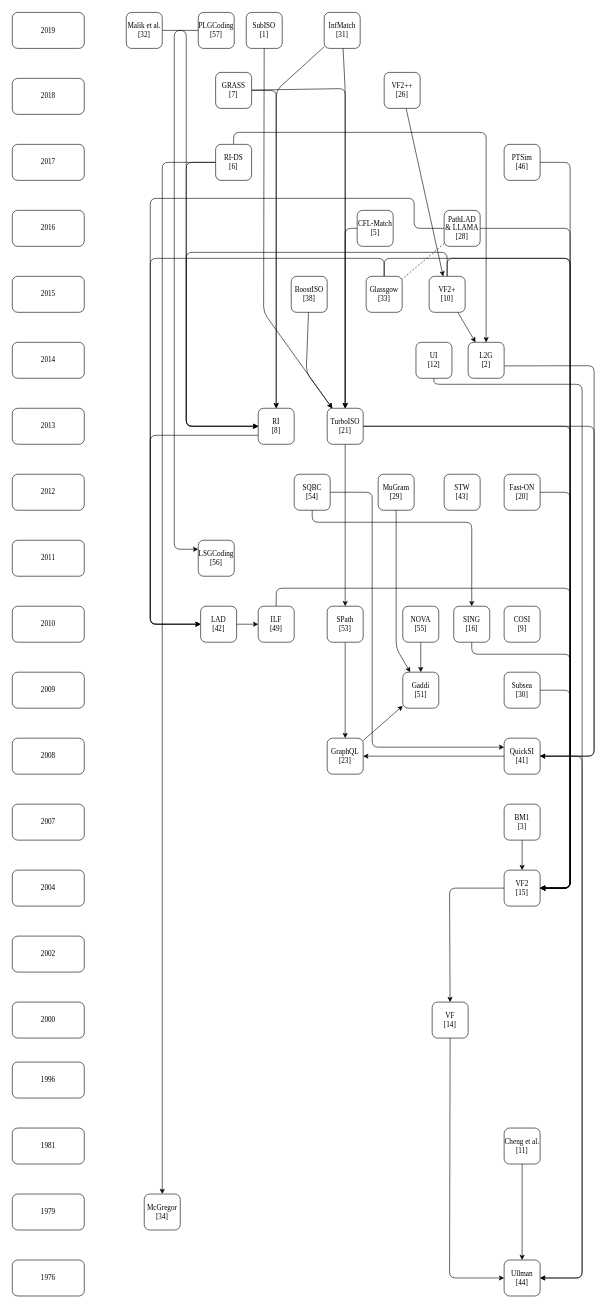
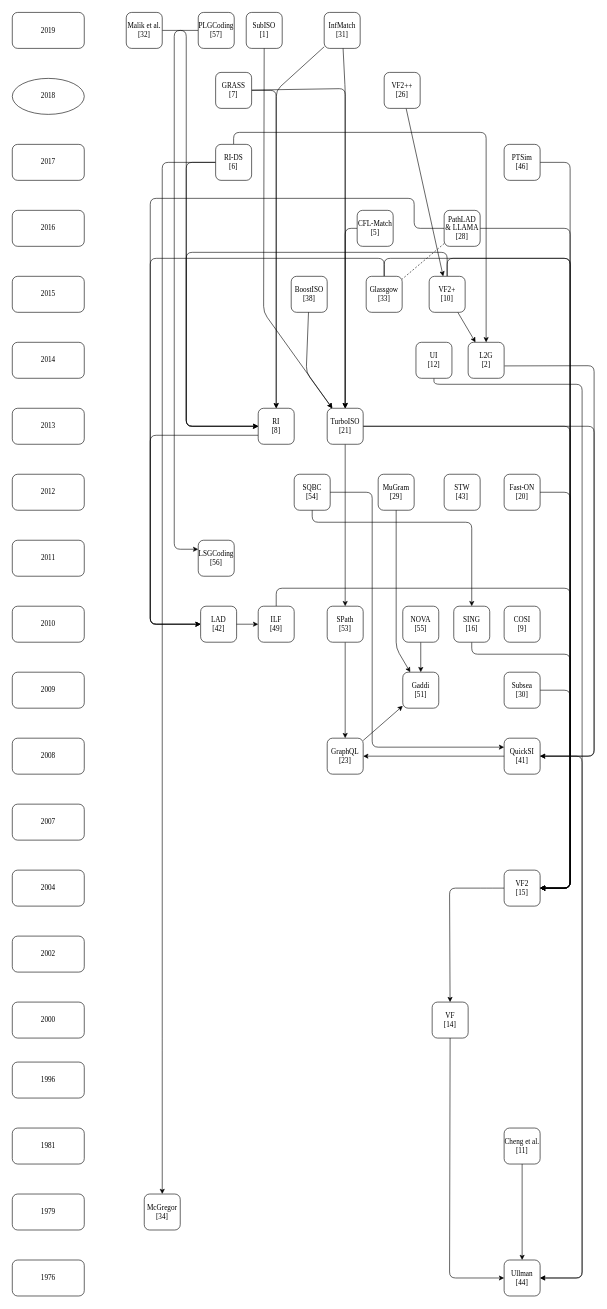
(48, 96) -> (48, 96)
(522, 822) -> none
(522, 864) -> none
